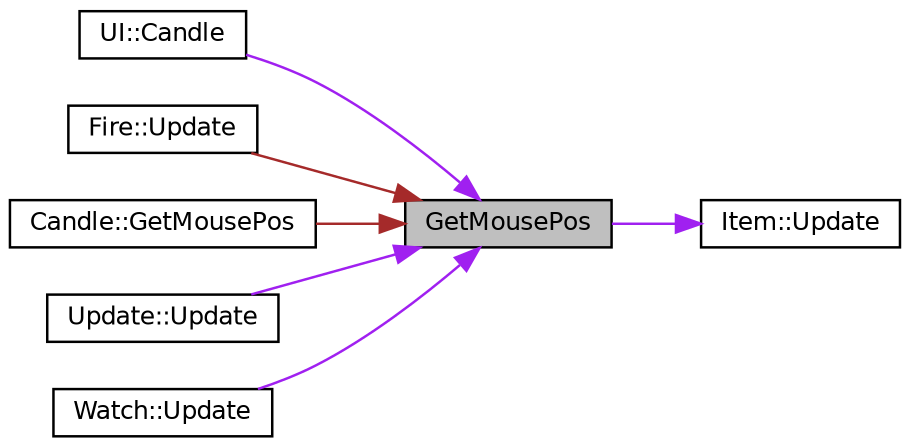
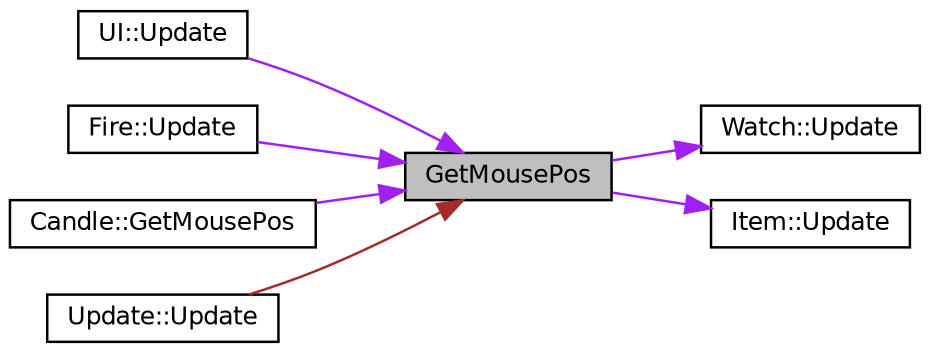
(163, 35) -> (163, 35)
(323, 173) -> (319, 151)
(348, 224) -> (348, 198)
(323, 274) -> (347, 258)
(365, 337) -> (644, 155)
